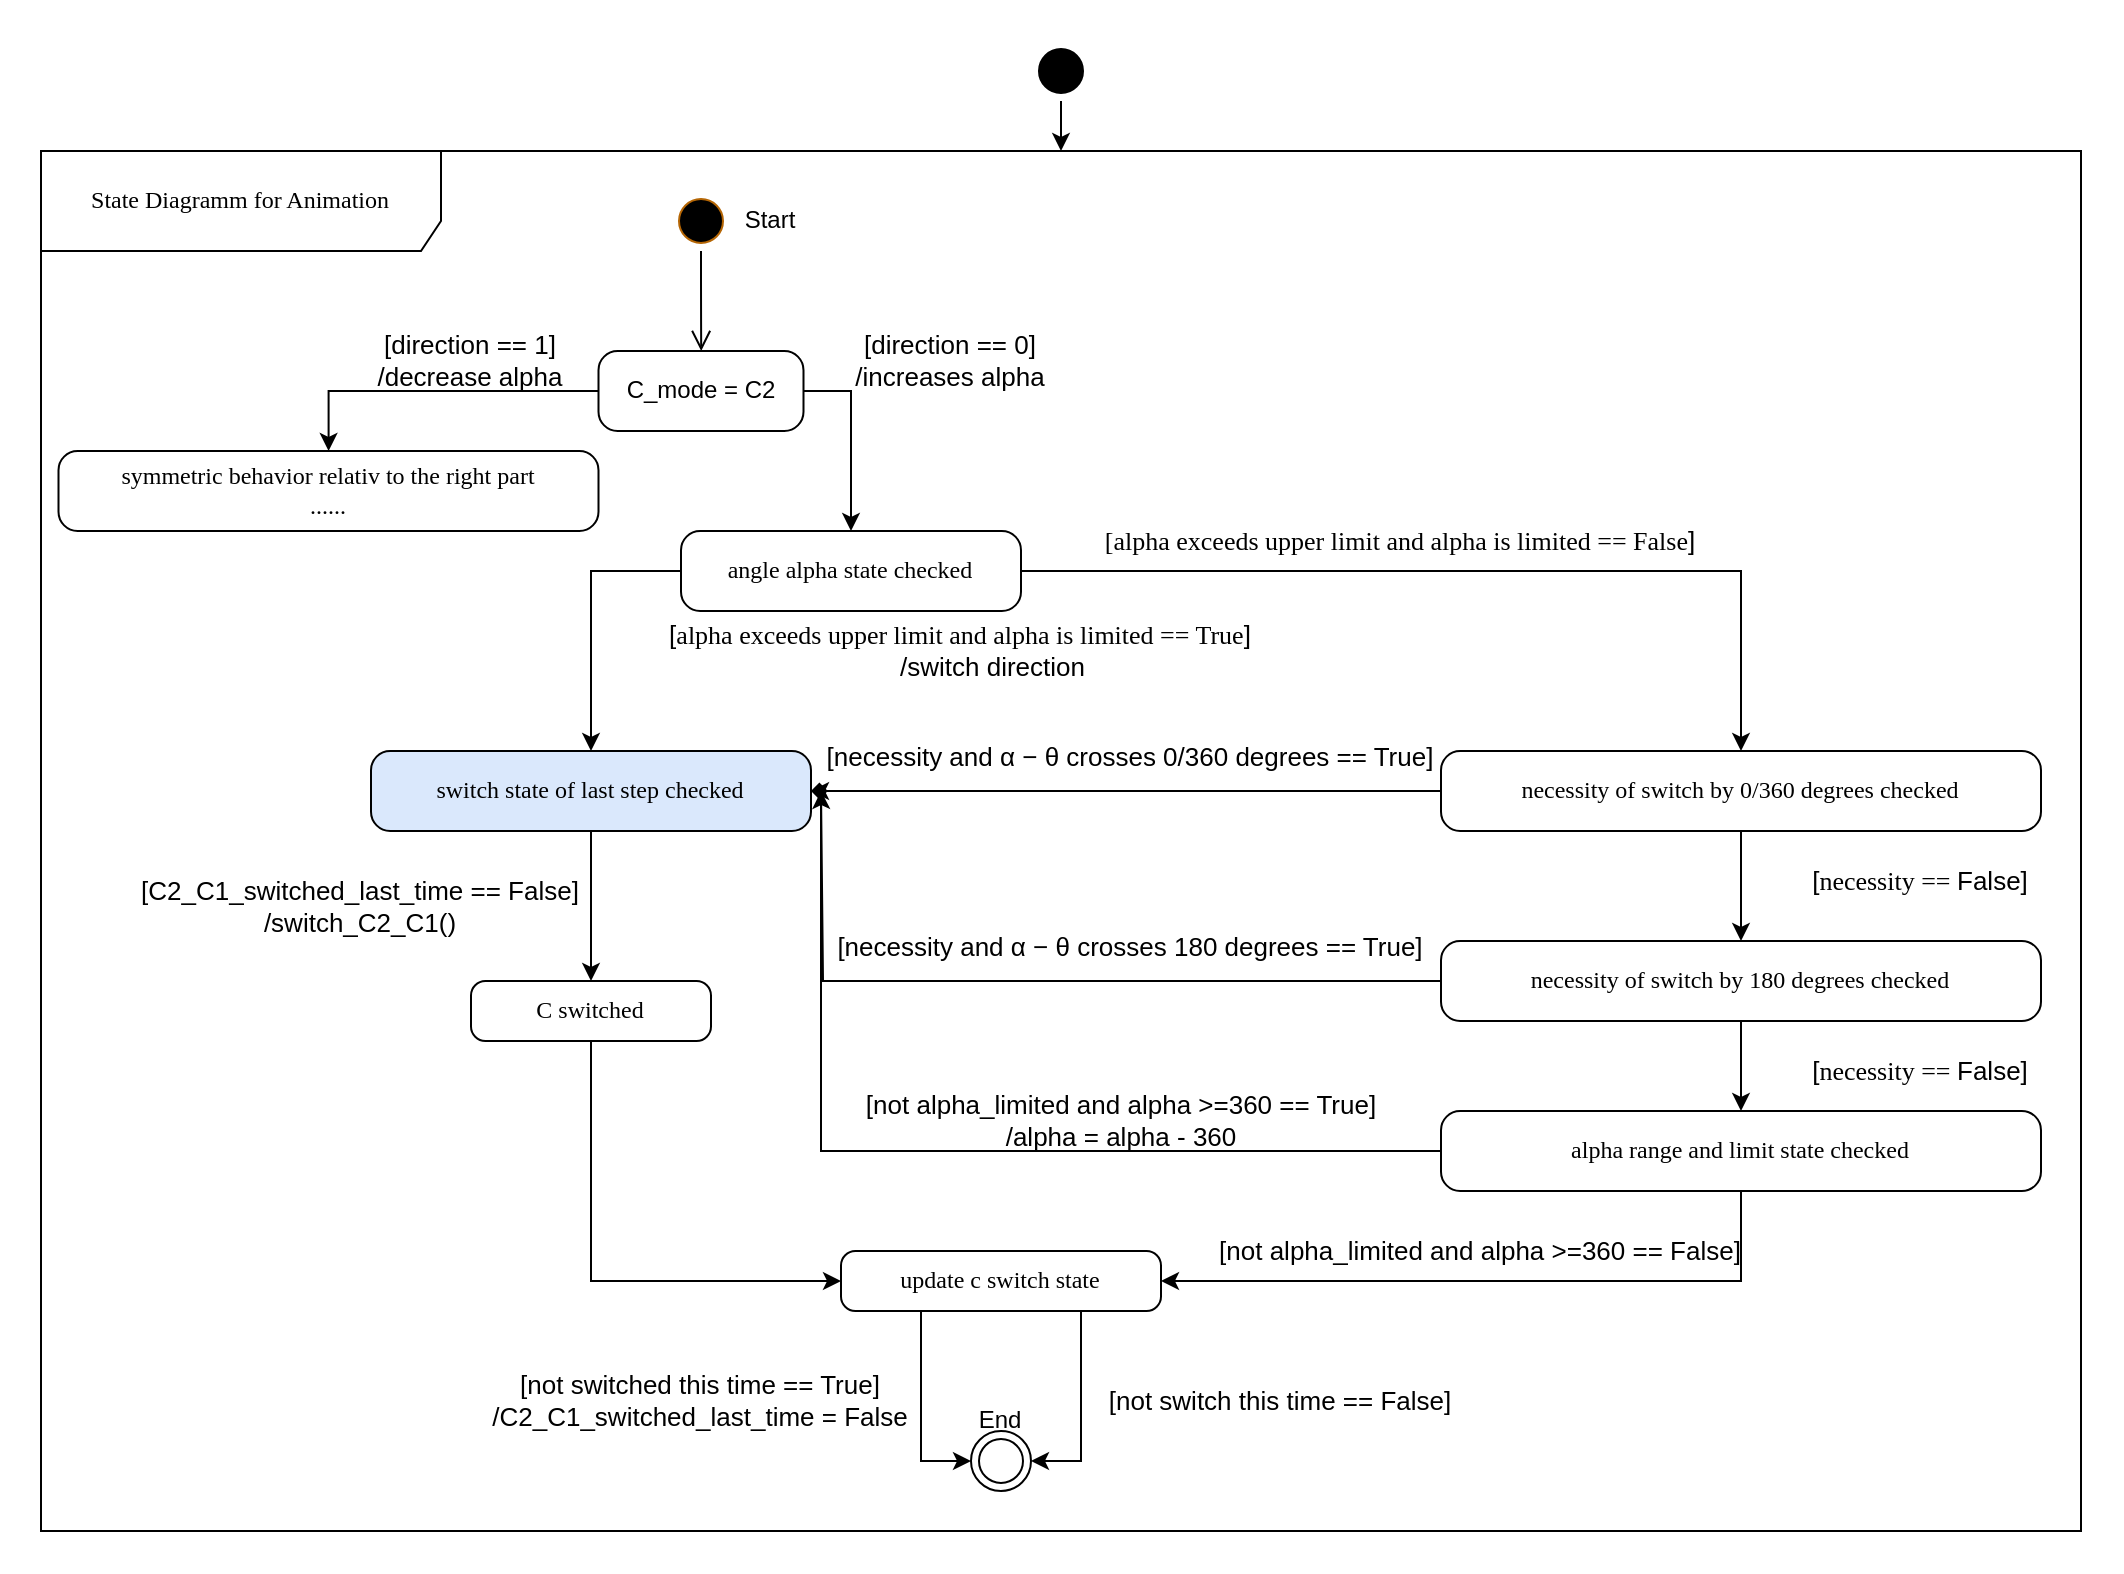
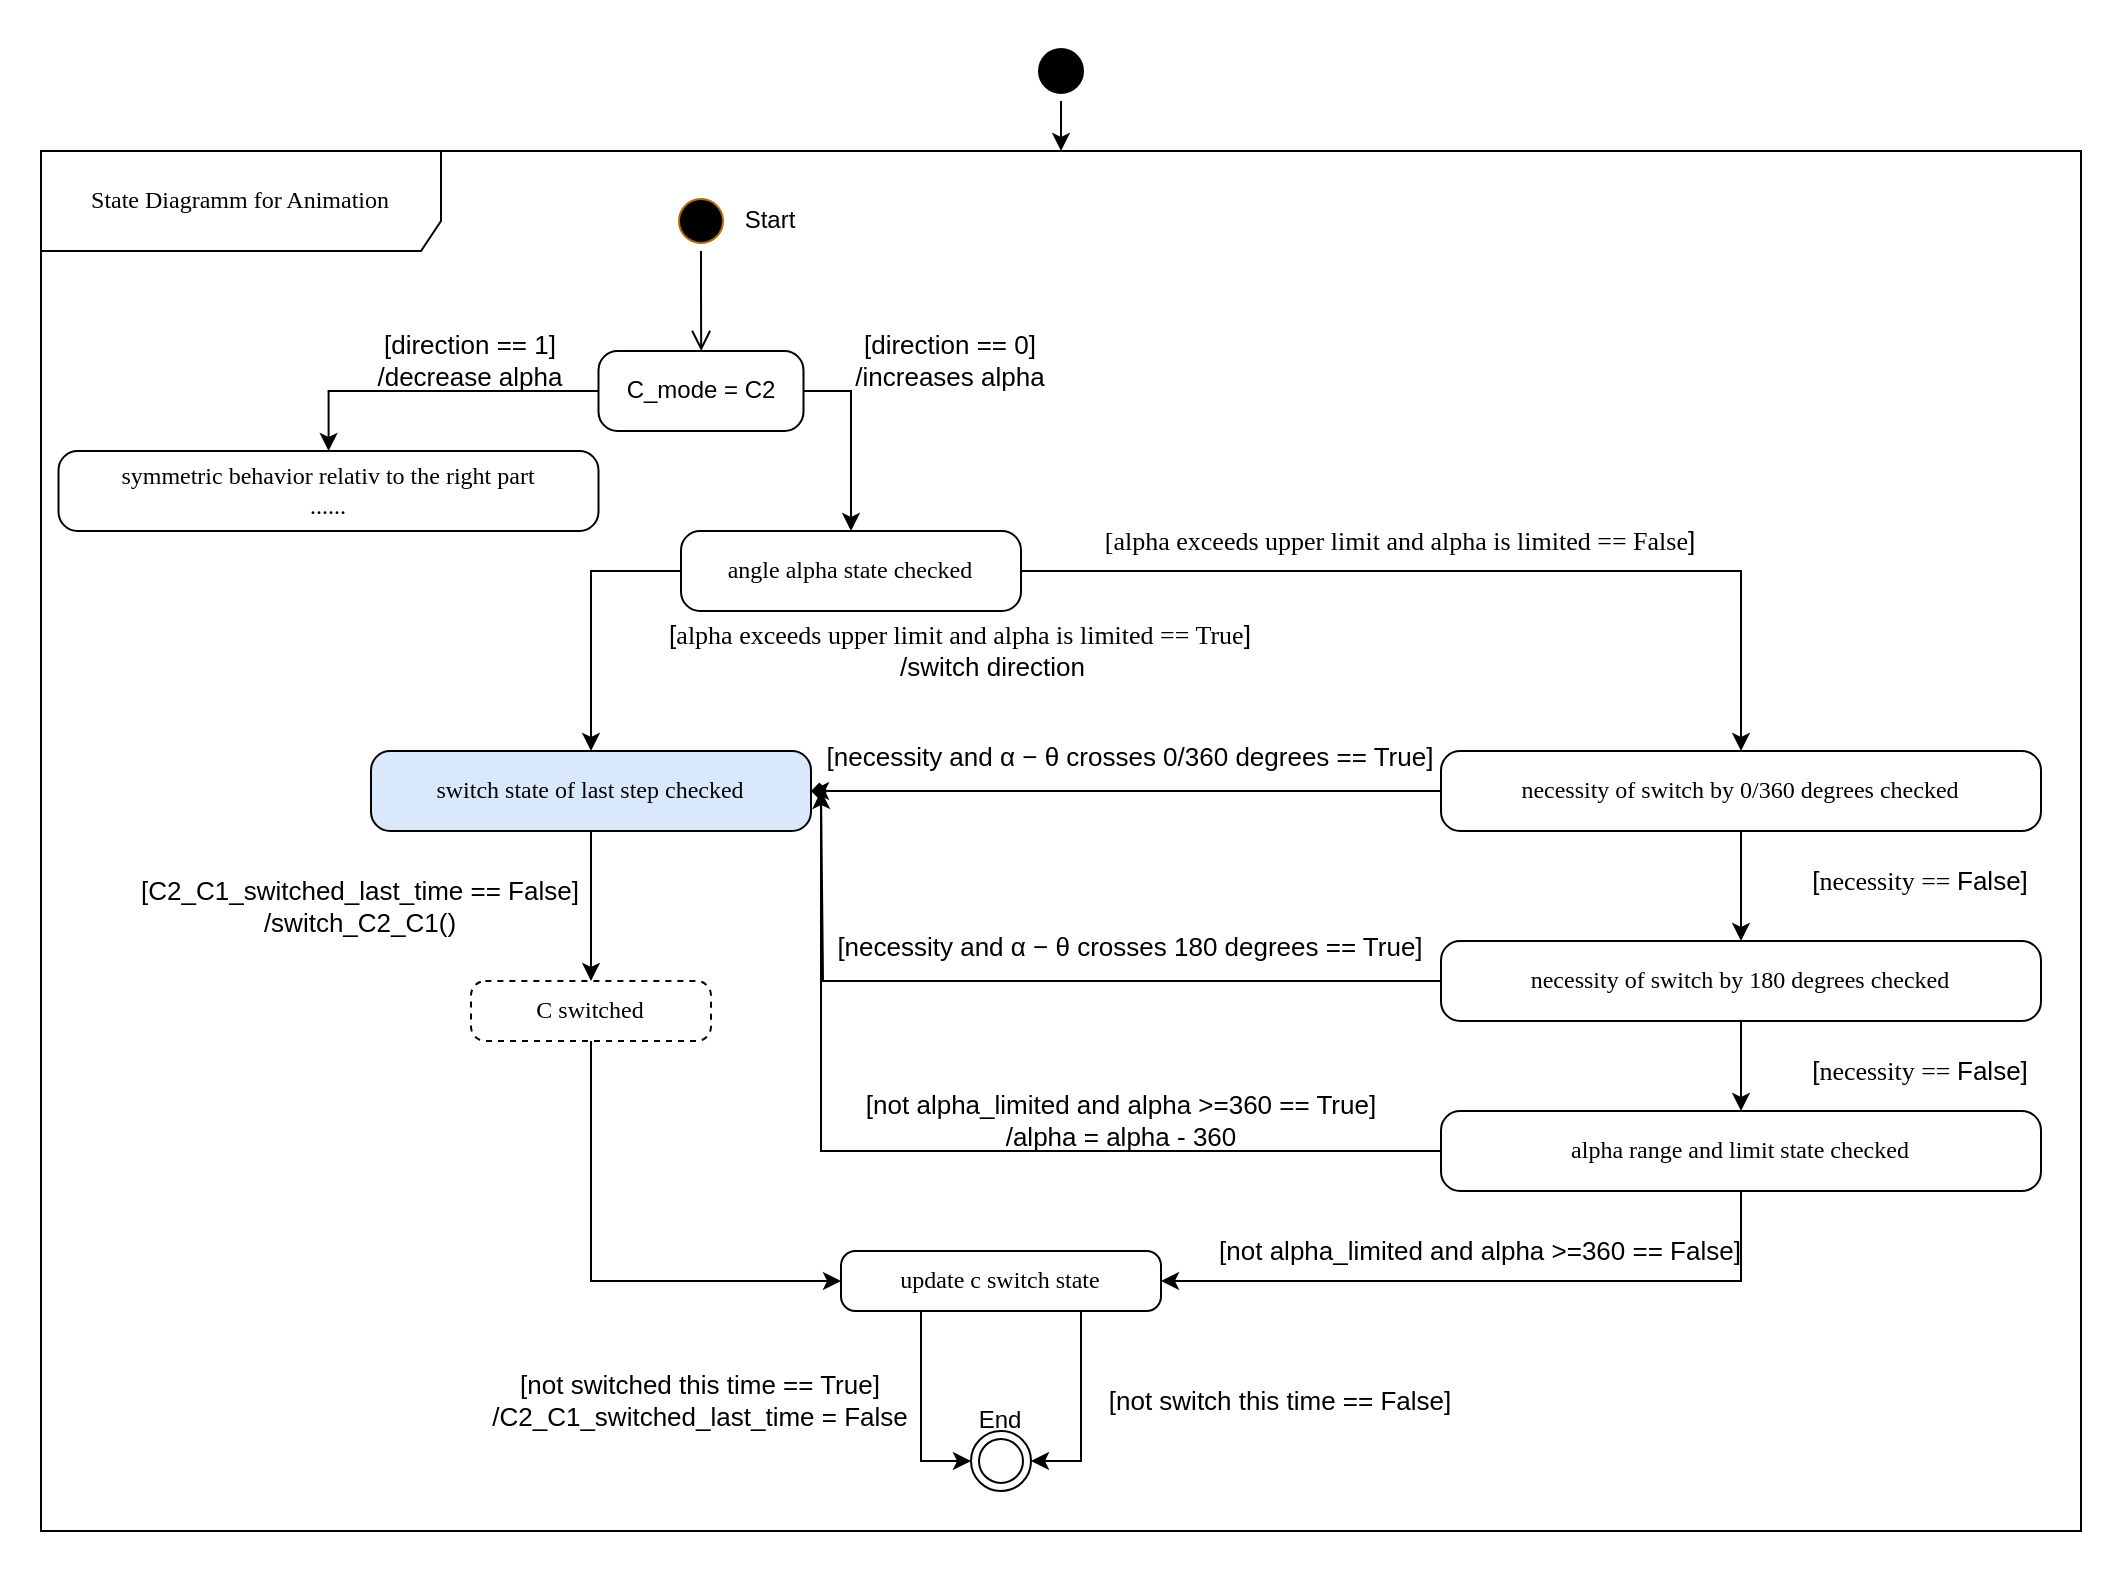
(591, 1011) -> (591, 1011)
